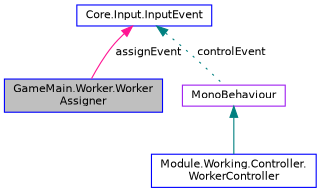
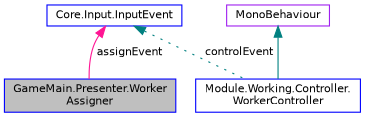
(195, 58) -> (195, 55)
(83, 96) -> (90, 96)
